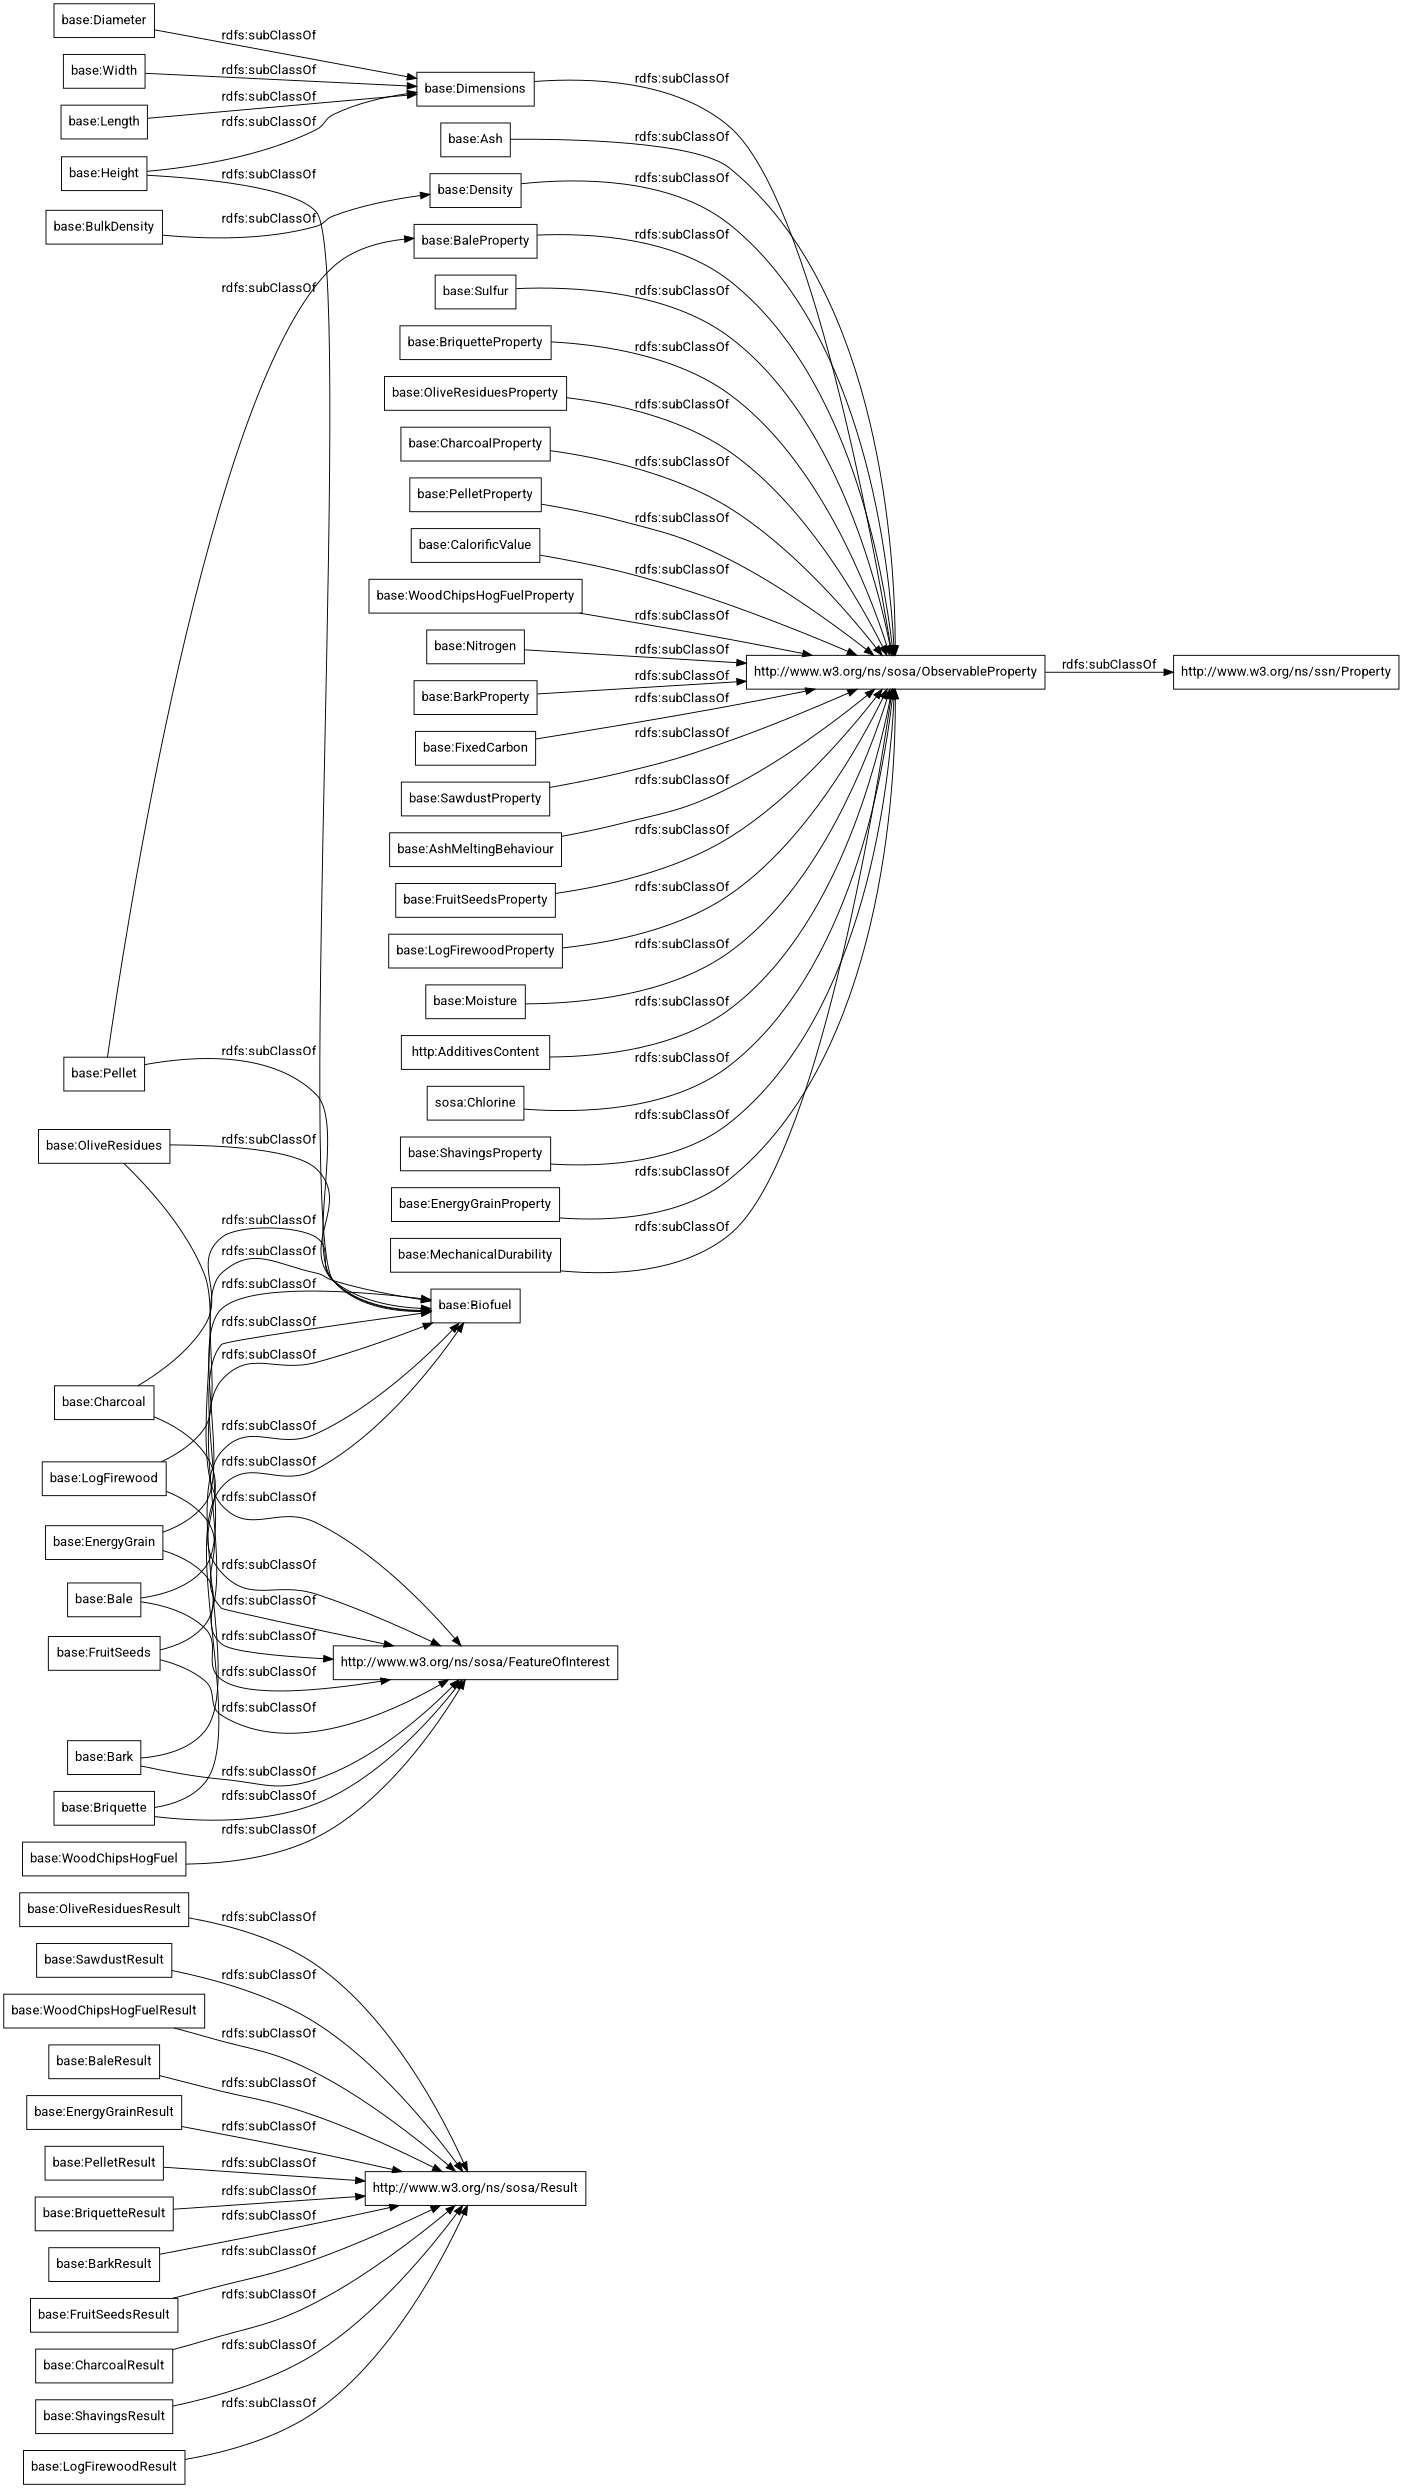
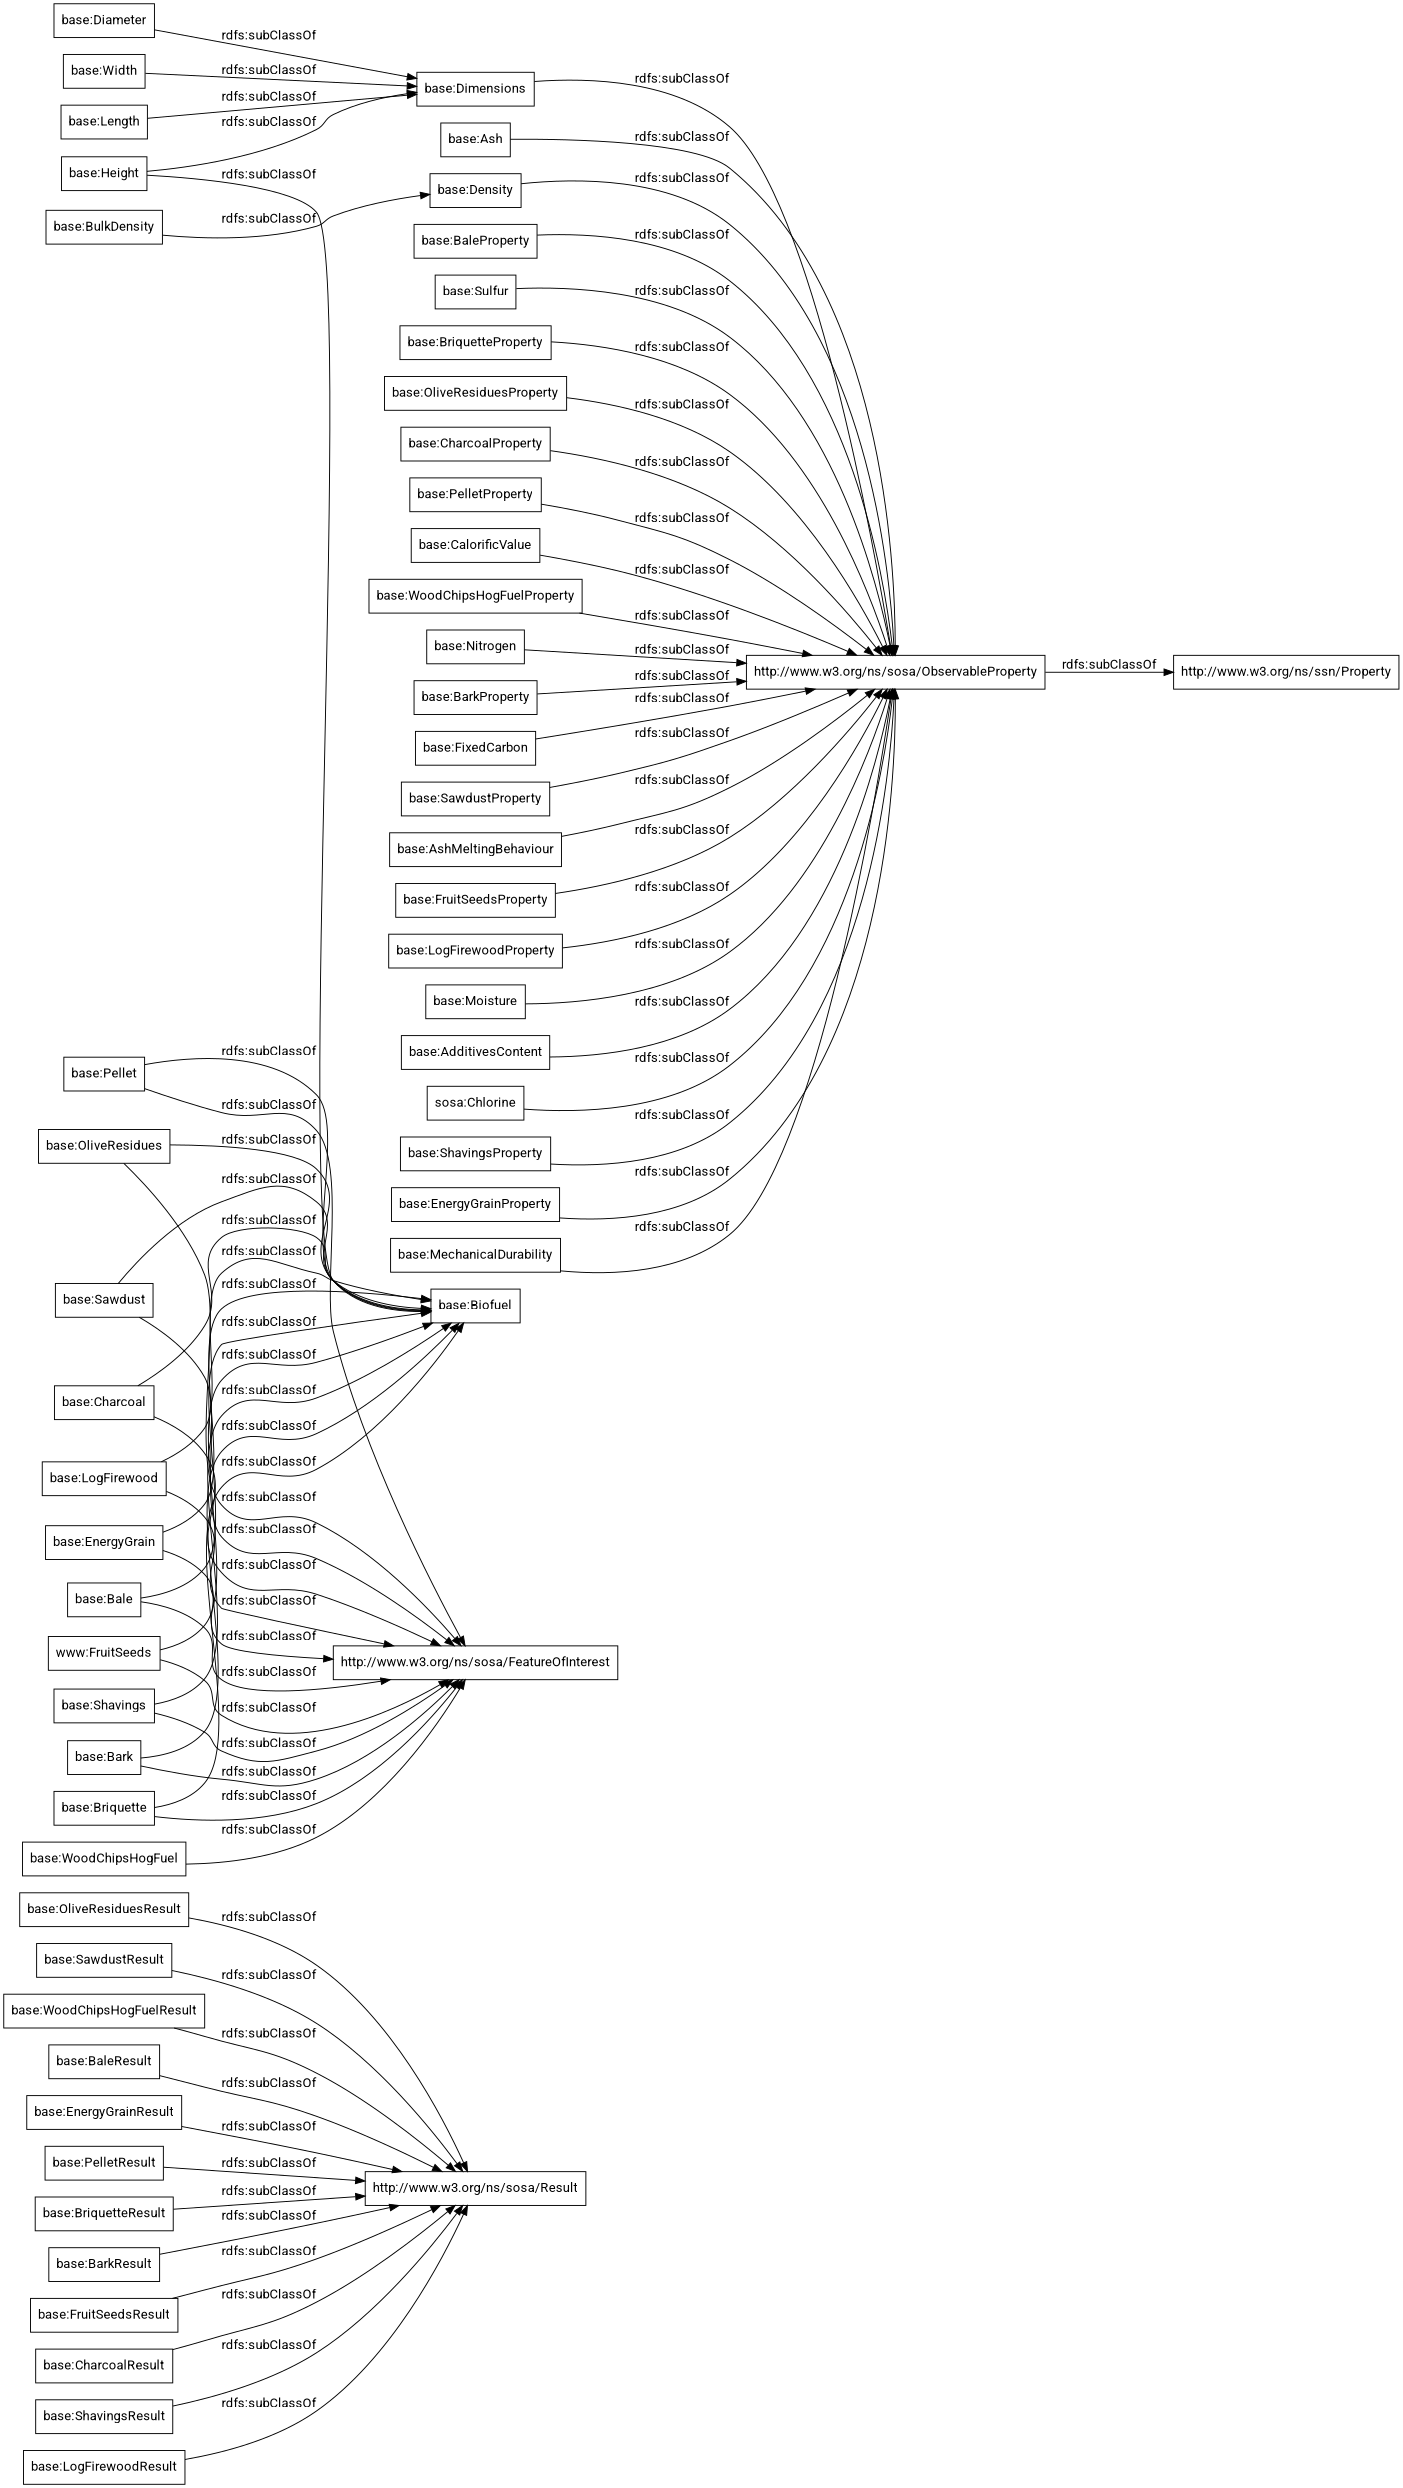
(192, 612) -> (331, 1305)
(476, 1052) -> (476, 1052)
none -> (104, 1300)
(104, 1653) -> (104, 1653)
none -> (104, 1706)
